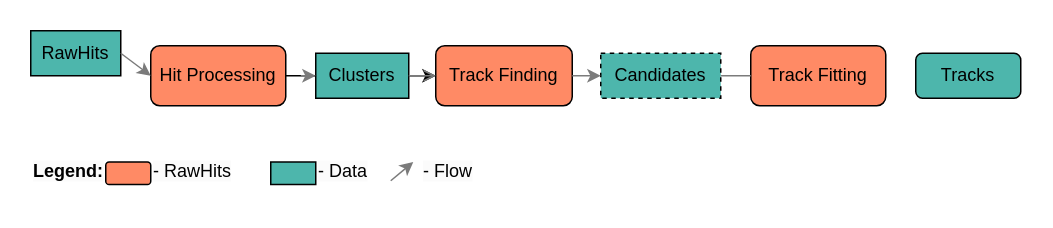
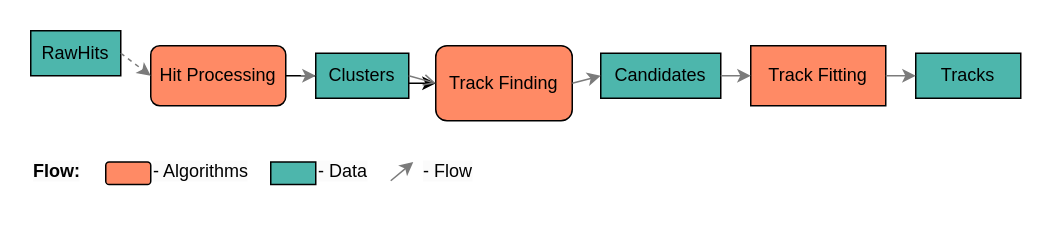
(132, 62) -> (132, 62)
(504, 76) -> (504, 83)
(661, 76) -> (661, 76)
(743, 76) -> (739, 76)
(818, 76) -> (818, 76)
none -> (896, 76)
(968, 76) -> (968, 76)
(67, 172) -> (54, 172)
(194, 172) -> (205, 183)
